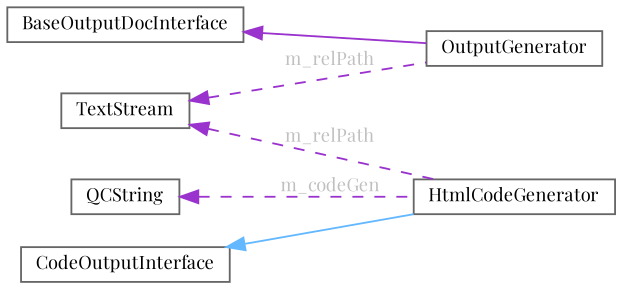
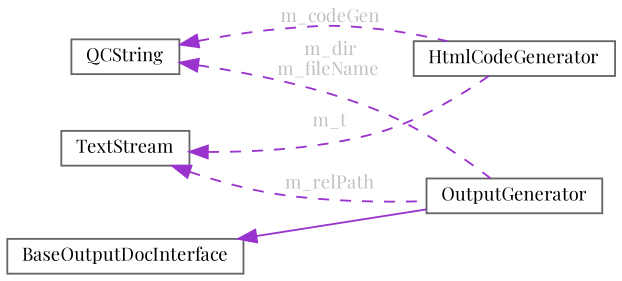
none -> (353, 101)
(329, 137) -> (329, 122)
(125, 265) -> none
